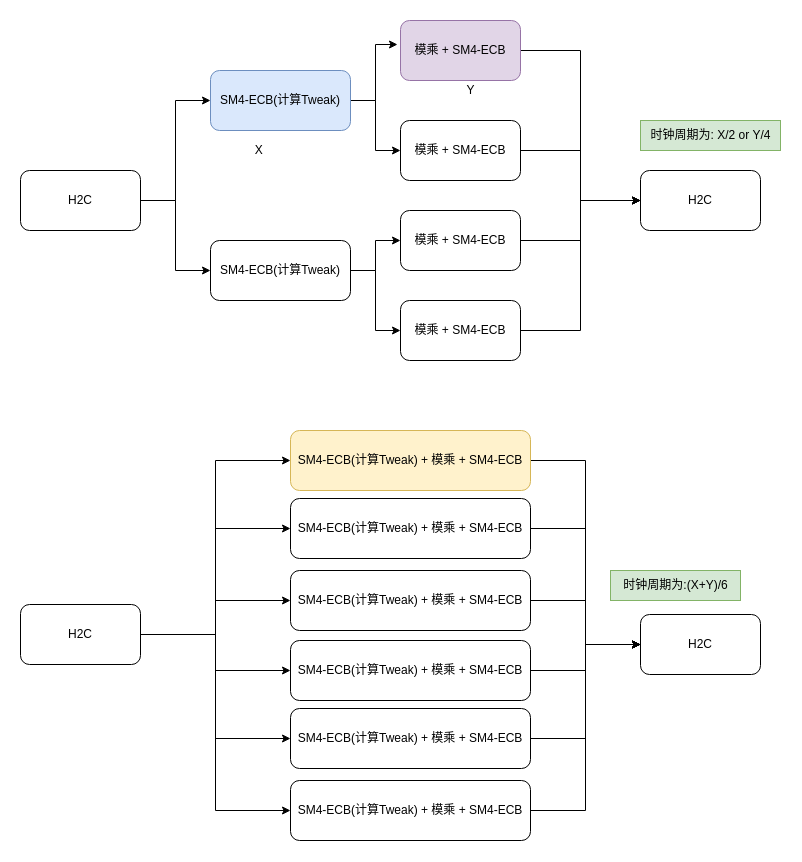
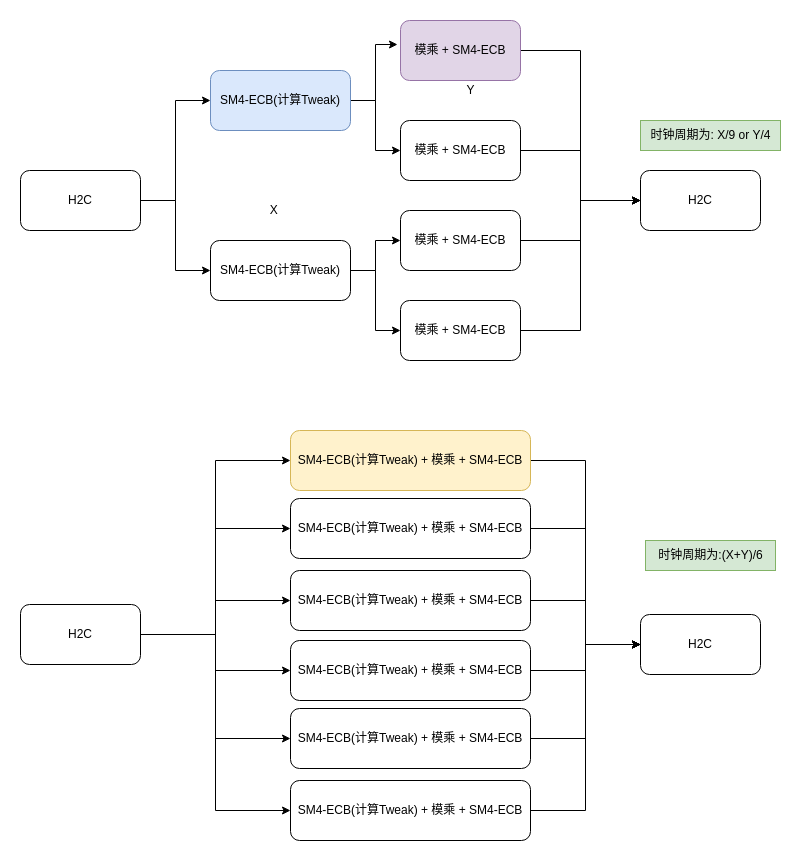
(711, 136) -> (711, 136)
(261, 151) -> (276, 211)
(676, 586) -> (711, 556)
